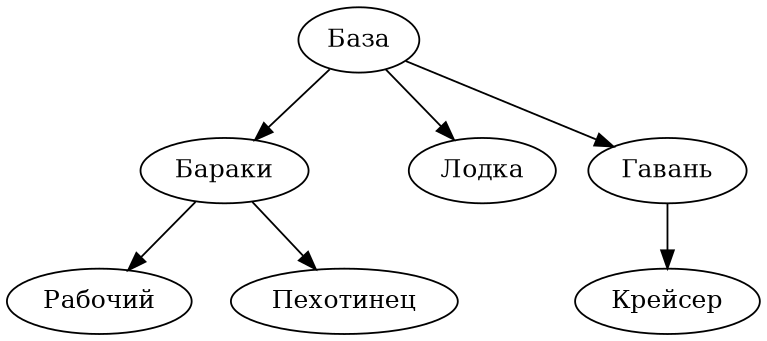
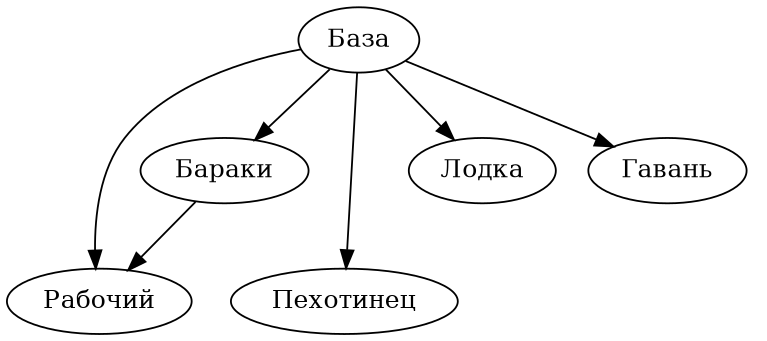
none -> (155, 109)
(278, 229) -> (352, 161)
(667, 301) -> none
